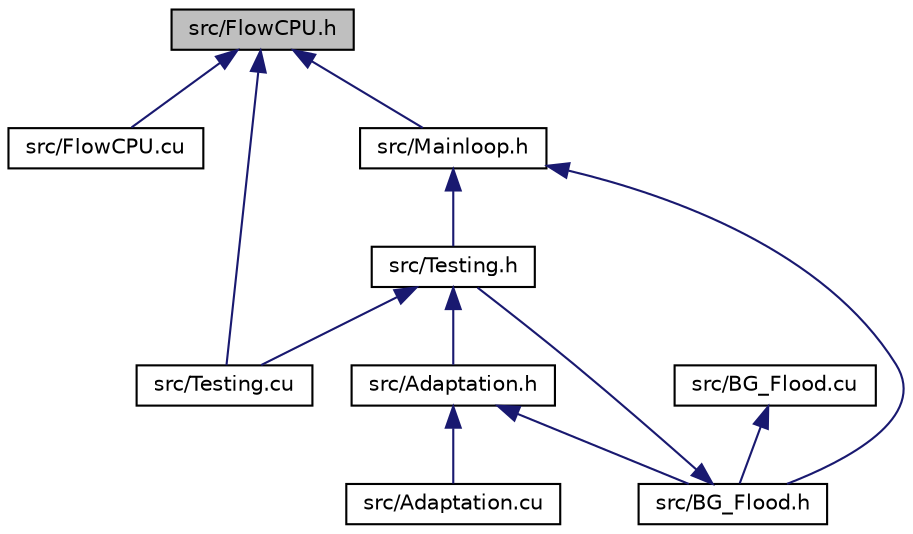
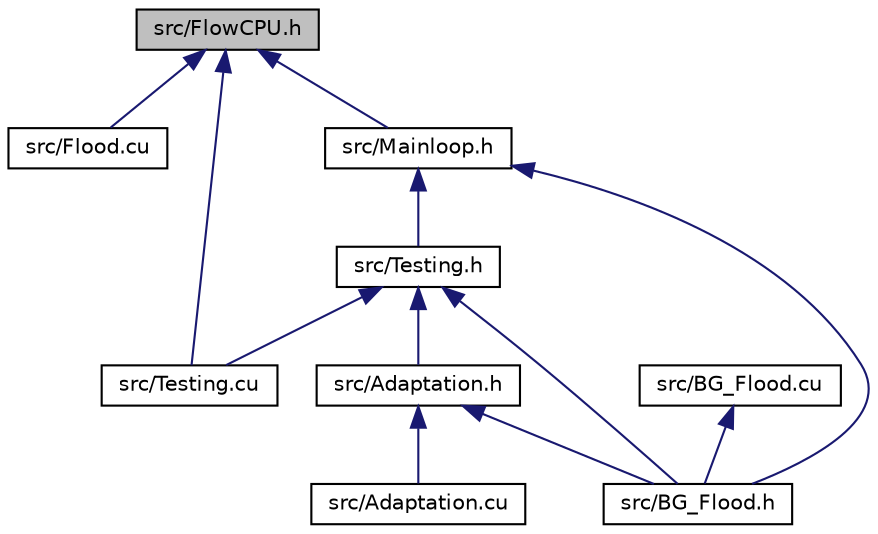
(106, 148) -> (88, 148)
(589, 377) -> (570, 391)
